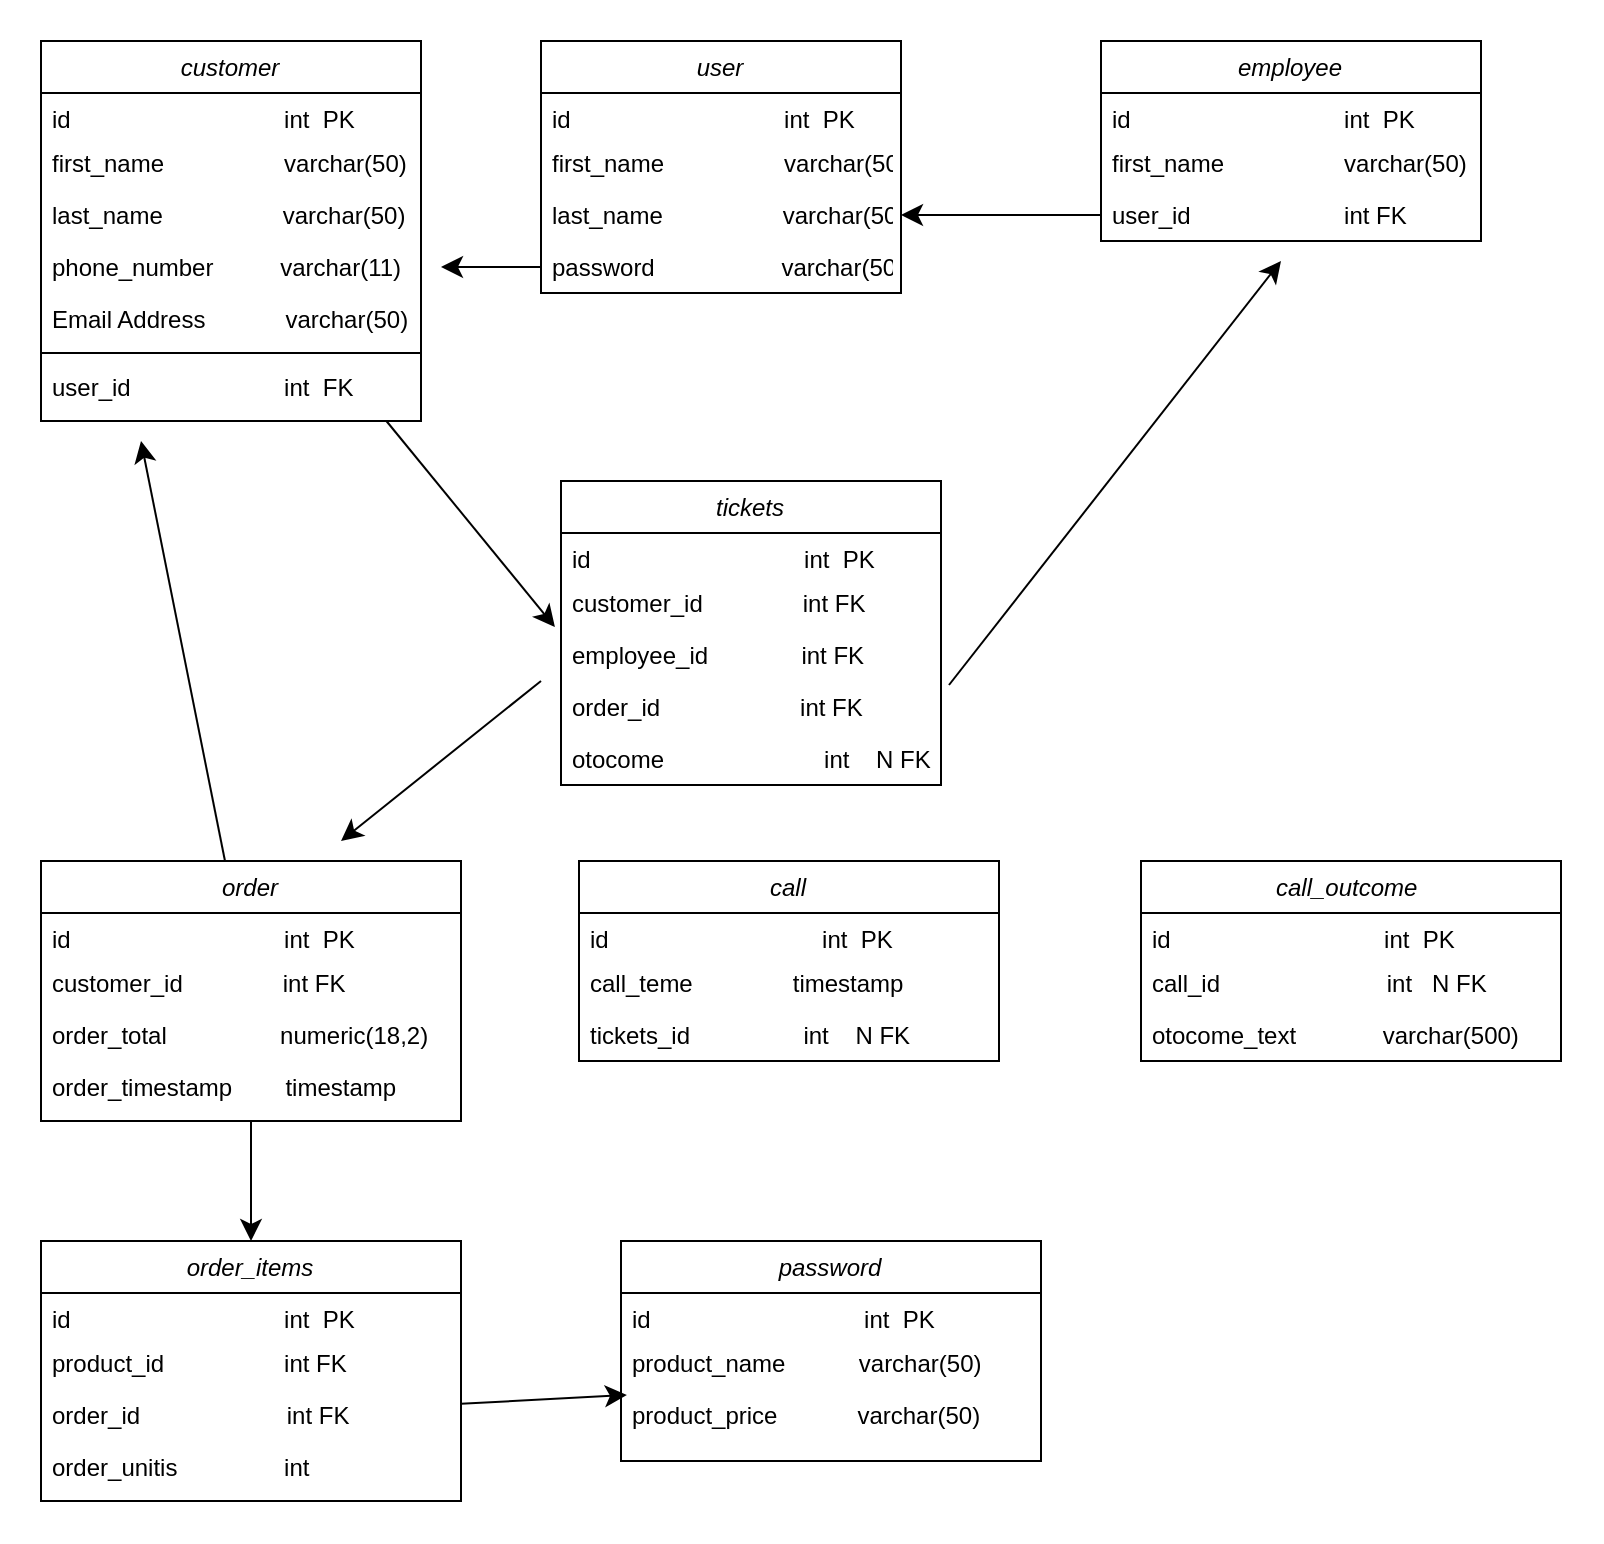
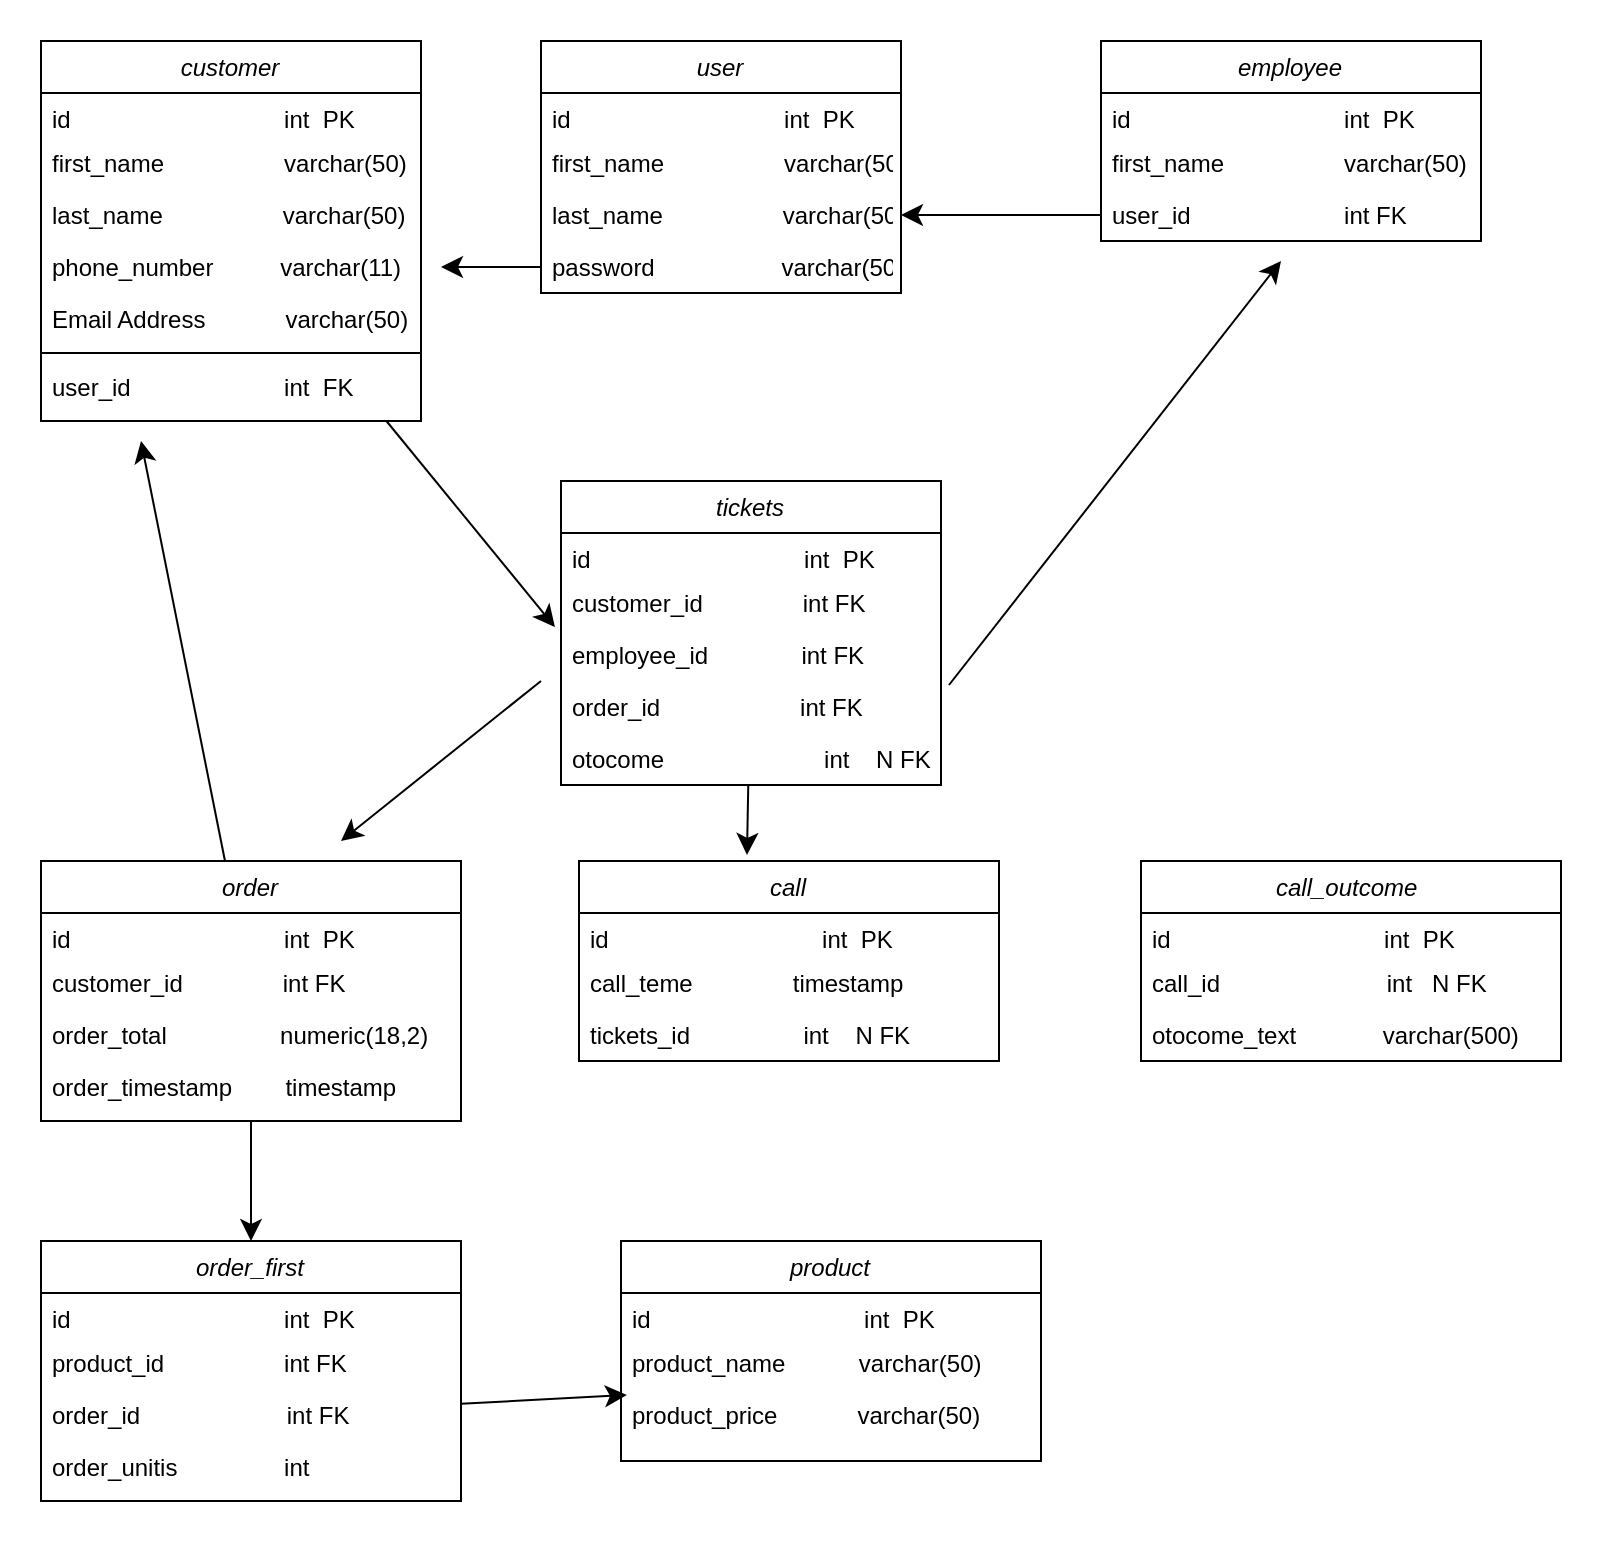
none -> (748, 815)
(250, 1268) -> (250, 1268)
(830, 1268) -> (830, 1268)
